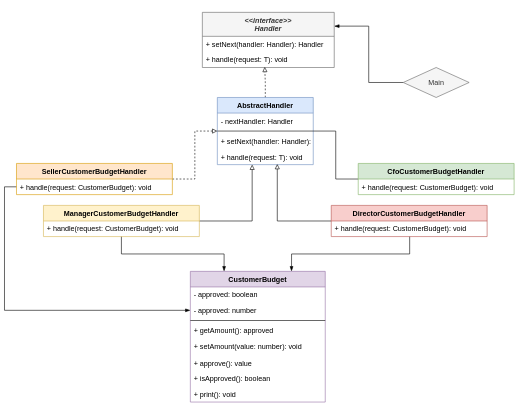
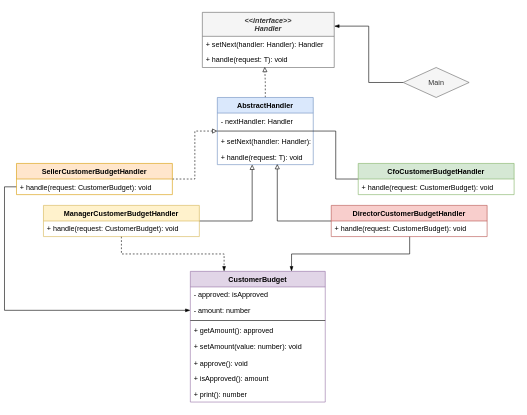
(169, 254) -> (169, 254)
(228, 295) -> (234, 295)
(227, 311) -> (223, 311)
(226, 364) -> (224, 364)
(235, 379) -> (234, 379)
(219, 395) -> (224, 395)
